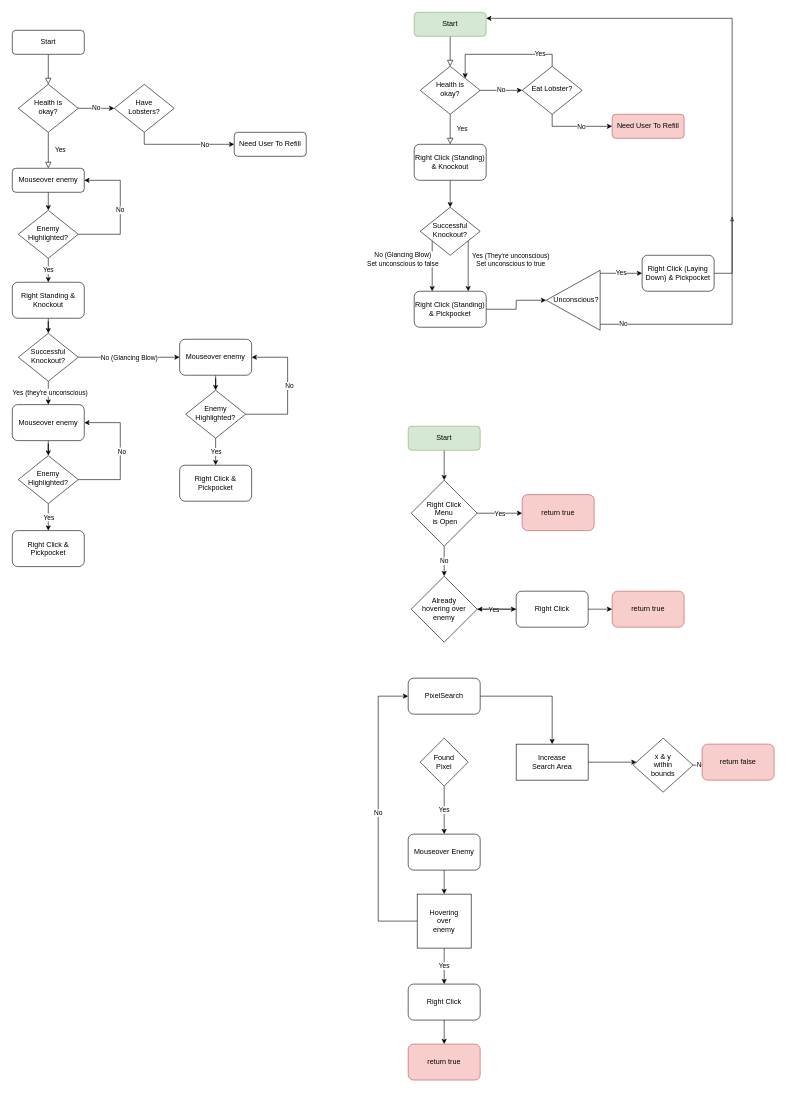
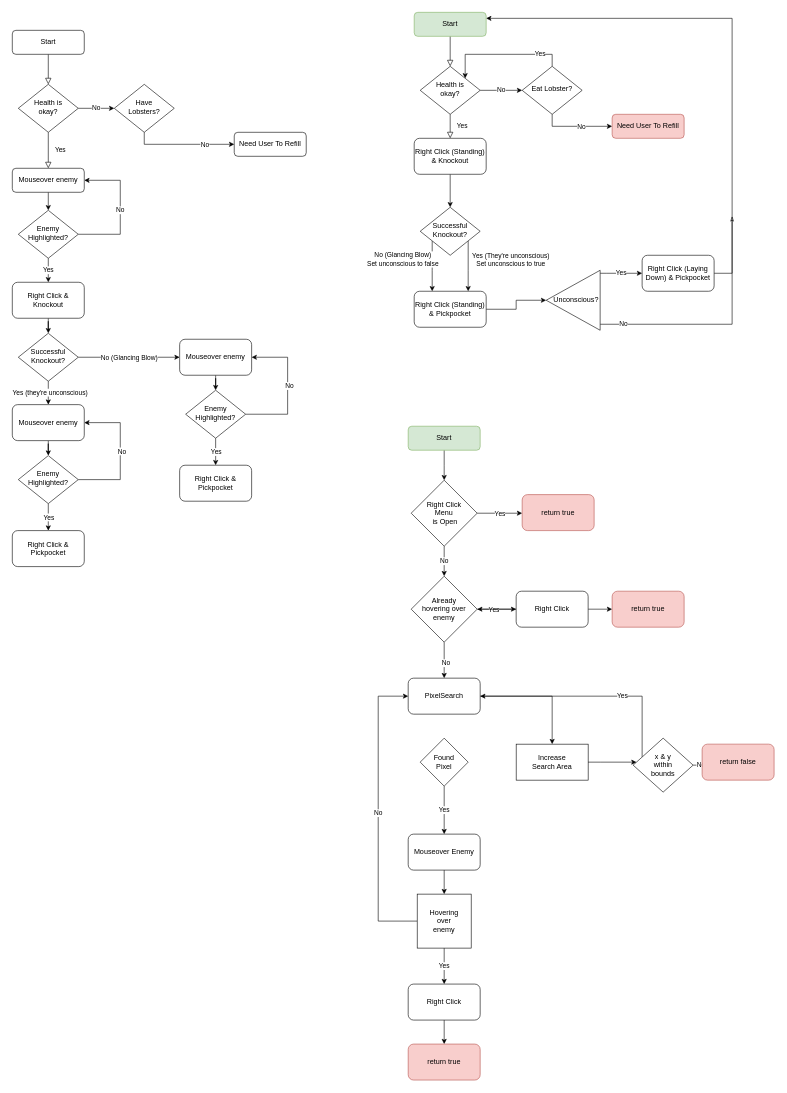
(450, 162) -> (450, 156)
(48, 300) -> (48, 300)
none -> (444, 666)
none -> (599, 696)
